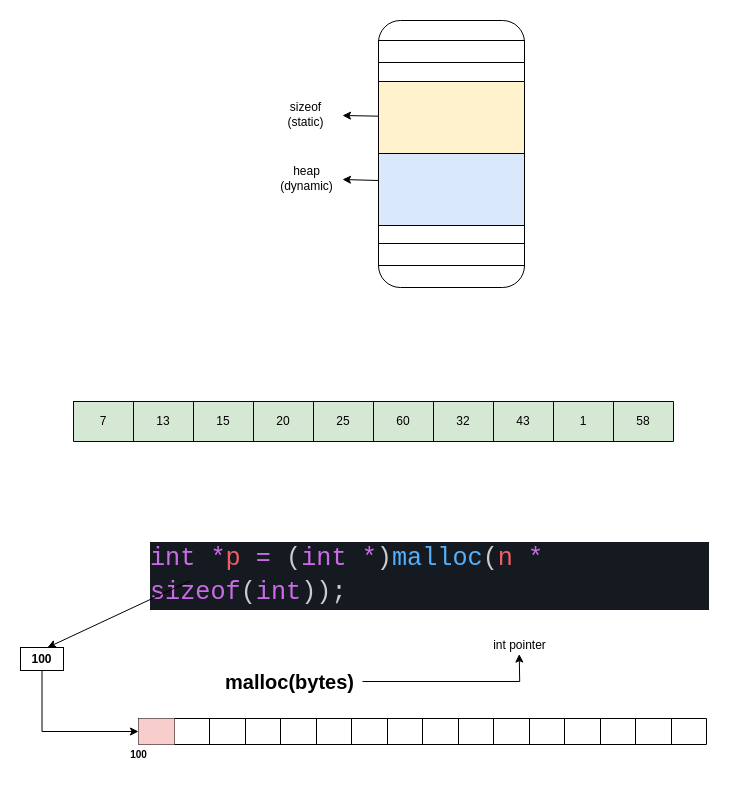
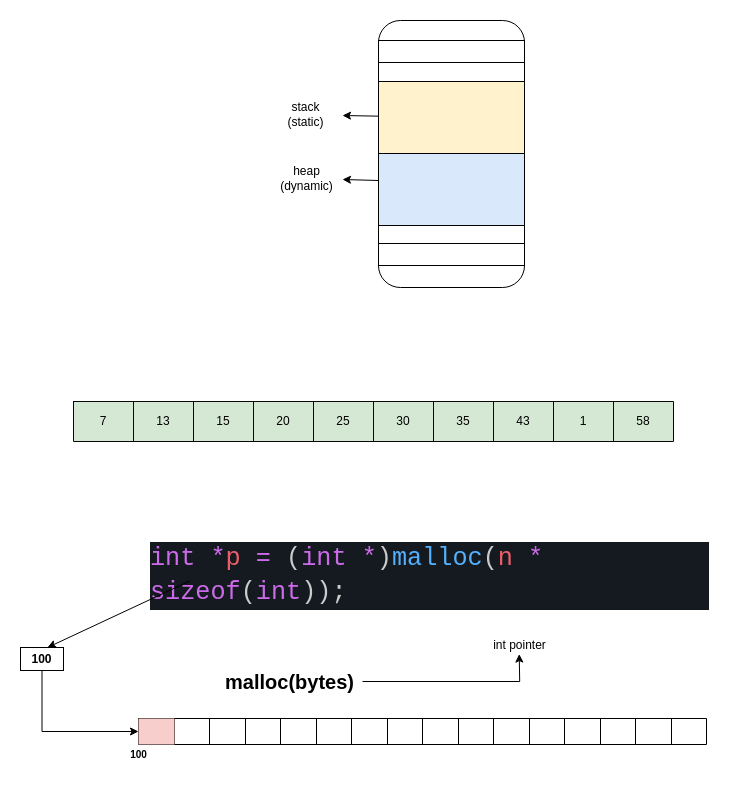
(306, 115) -> (306, 115)
(404, 422) -> (404, 422)
(464, 422) -> (464, 422)
